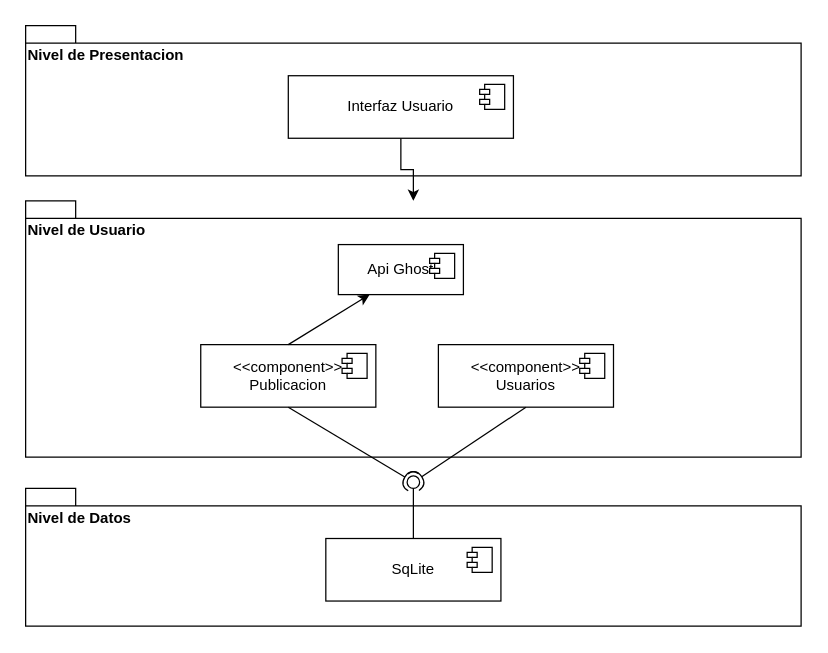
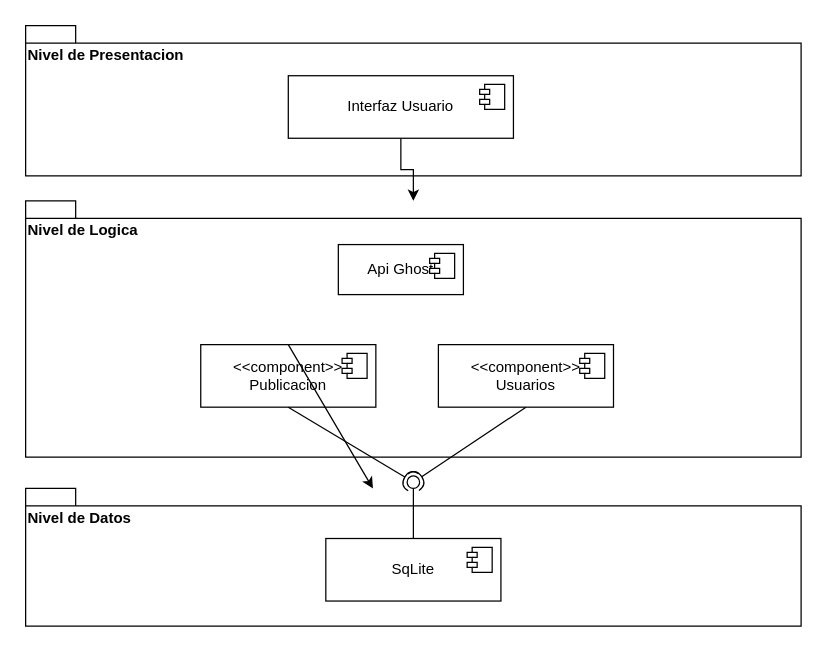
(86, 231) -> (81, 231)
(325, 322) -> (315, 390)
